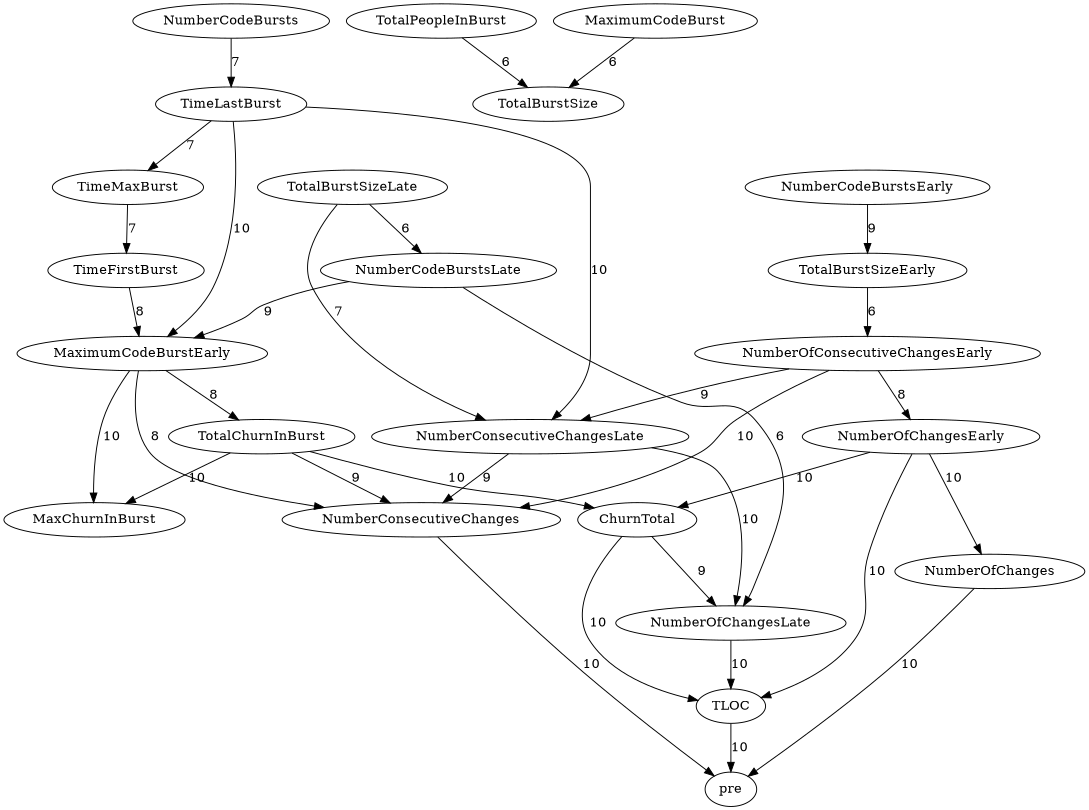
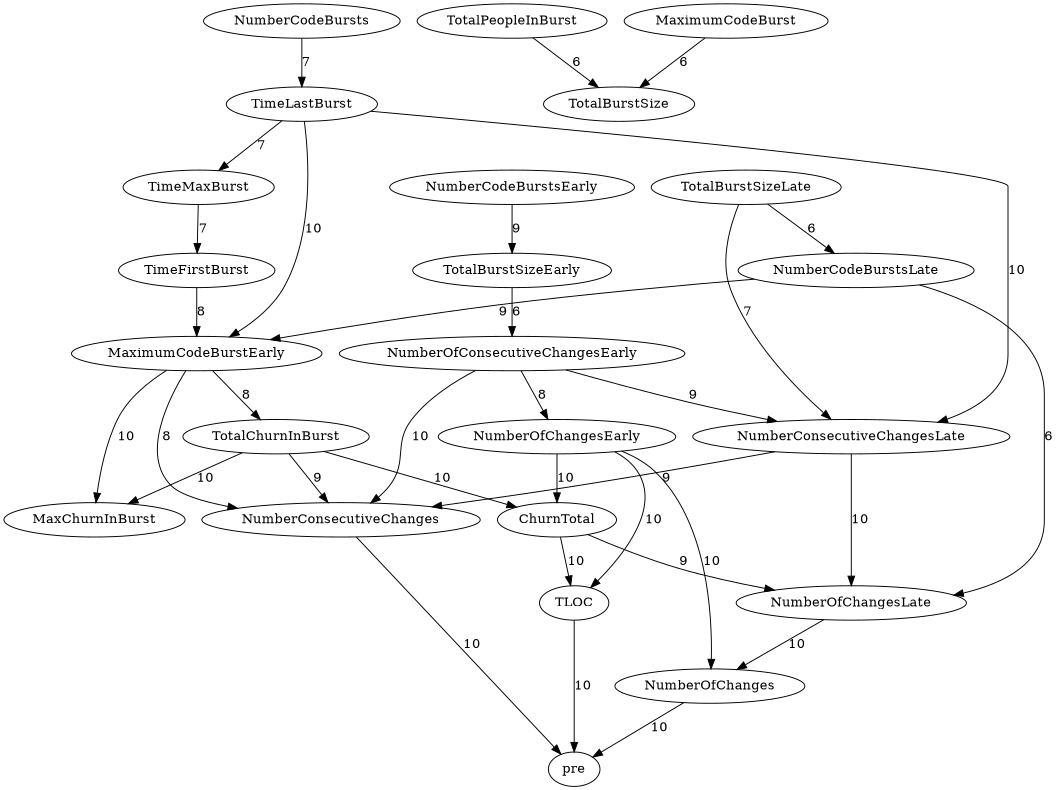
(731, 660) -> (785, 642)
